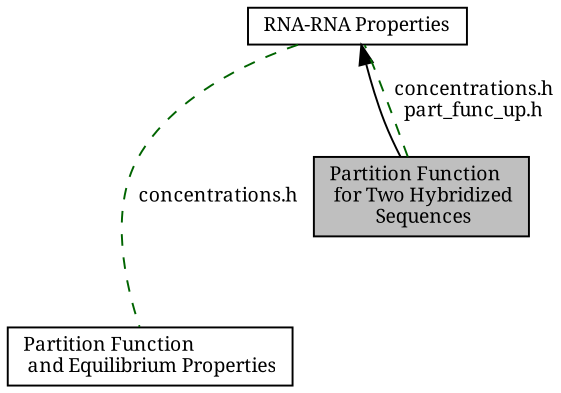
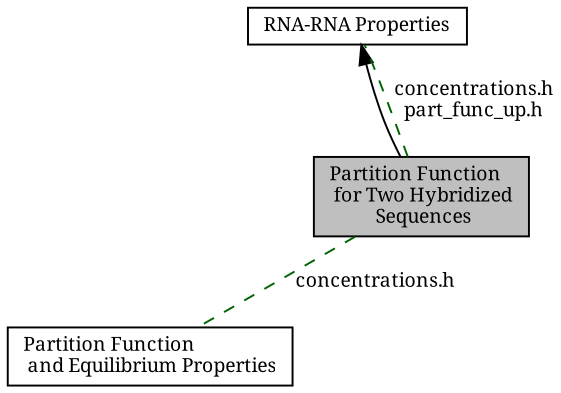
(145, 147) -> (277, 282)
